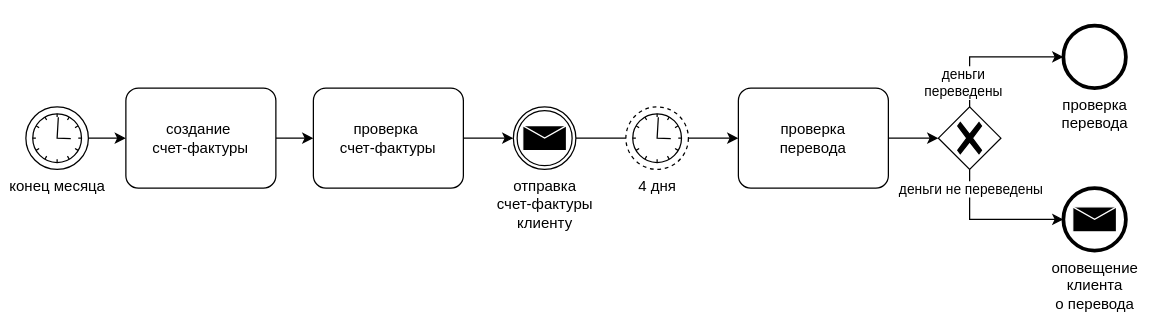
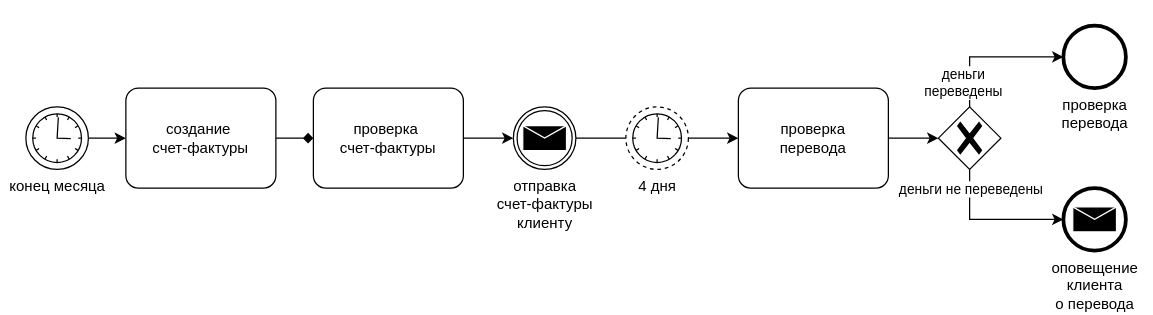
(303, 138) -> (302, 138)
